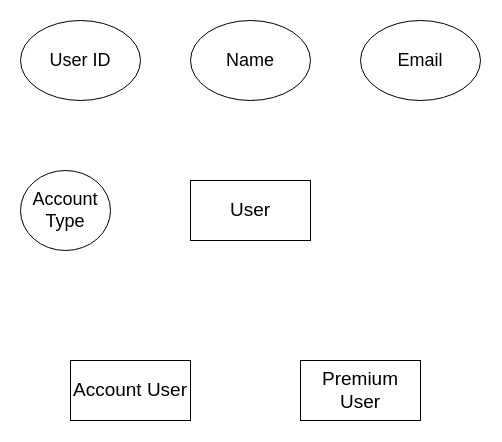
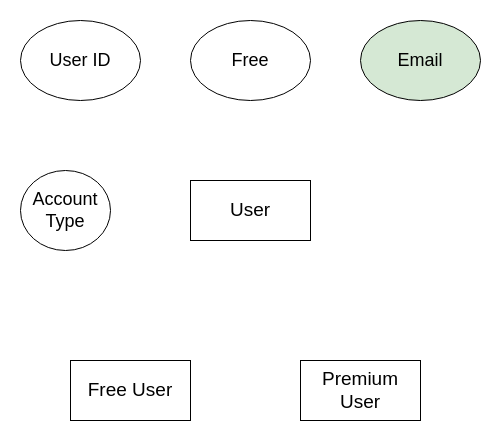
(251, 61) -> (251, 61)
(421, 61) -> (421, 61)
(131, 391) -> (131, 391)
